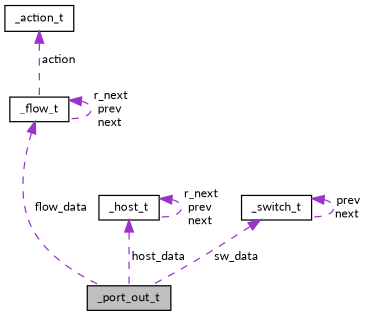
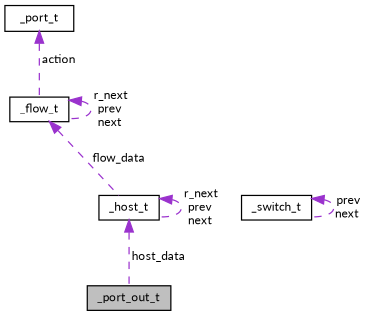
(39, 18) -> (39, 18)
(31, 226) -> (88, 163)
(201, 258) -> none
